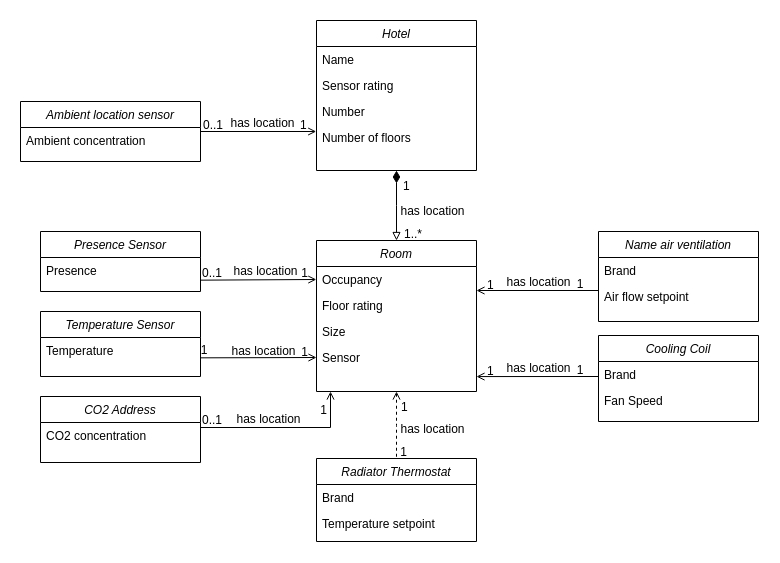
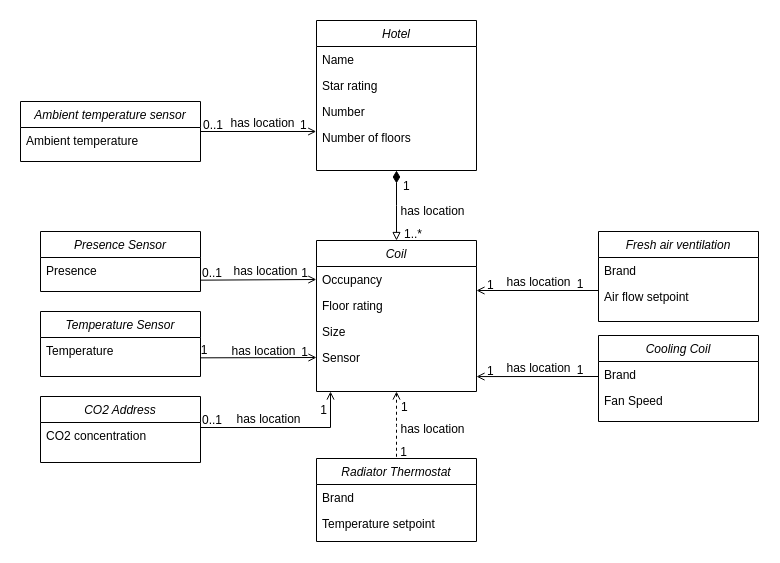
(363, 86) -> (356, 86)
(110, 115) -> (110, 115)
(92, 141) -> (87, 141)
(678, 245) -> (678, 245)
(396, 254) -> (396, 254)
